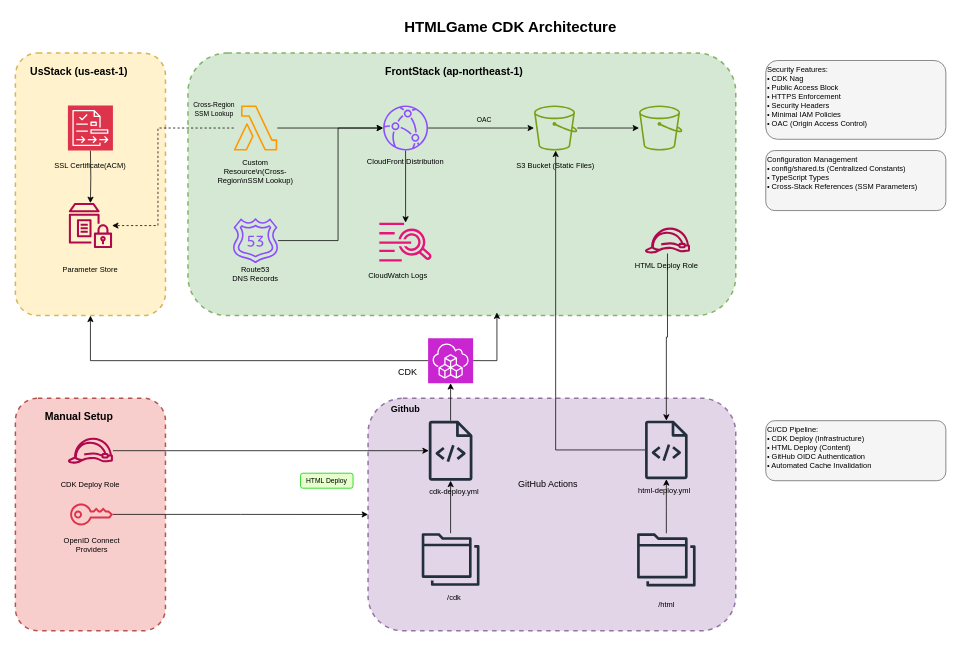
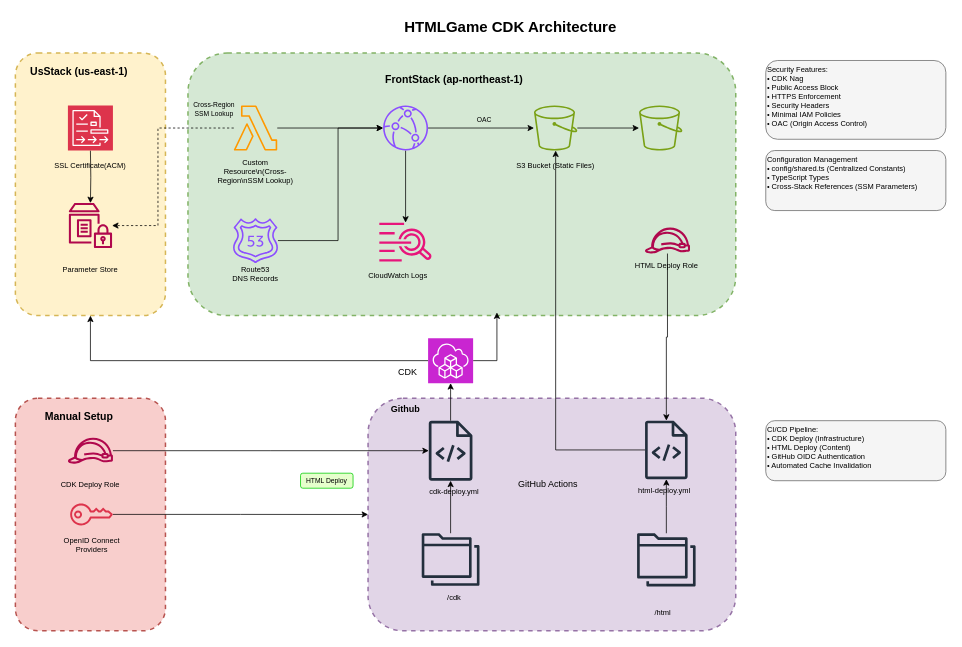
(454, 72) -> (454, 79)
(405, 162) -> none
(666, 604) -> (662, 612)
